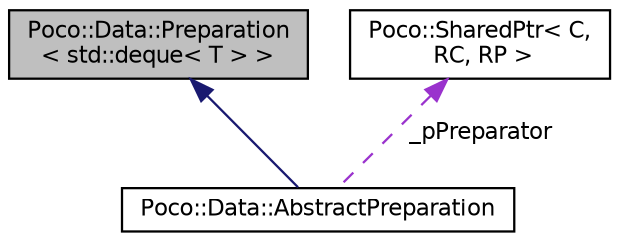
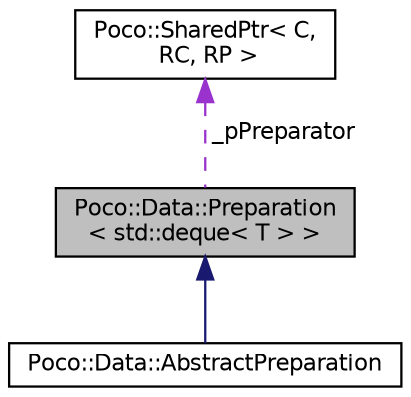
(385, 141) -> (205, 145)
